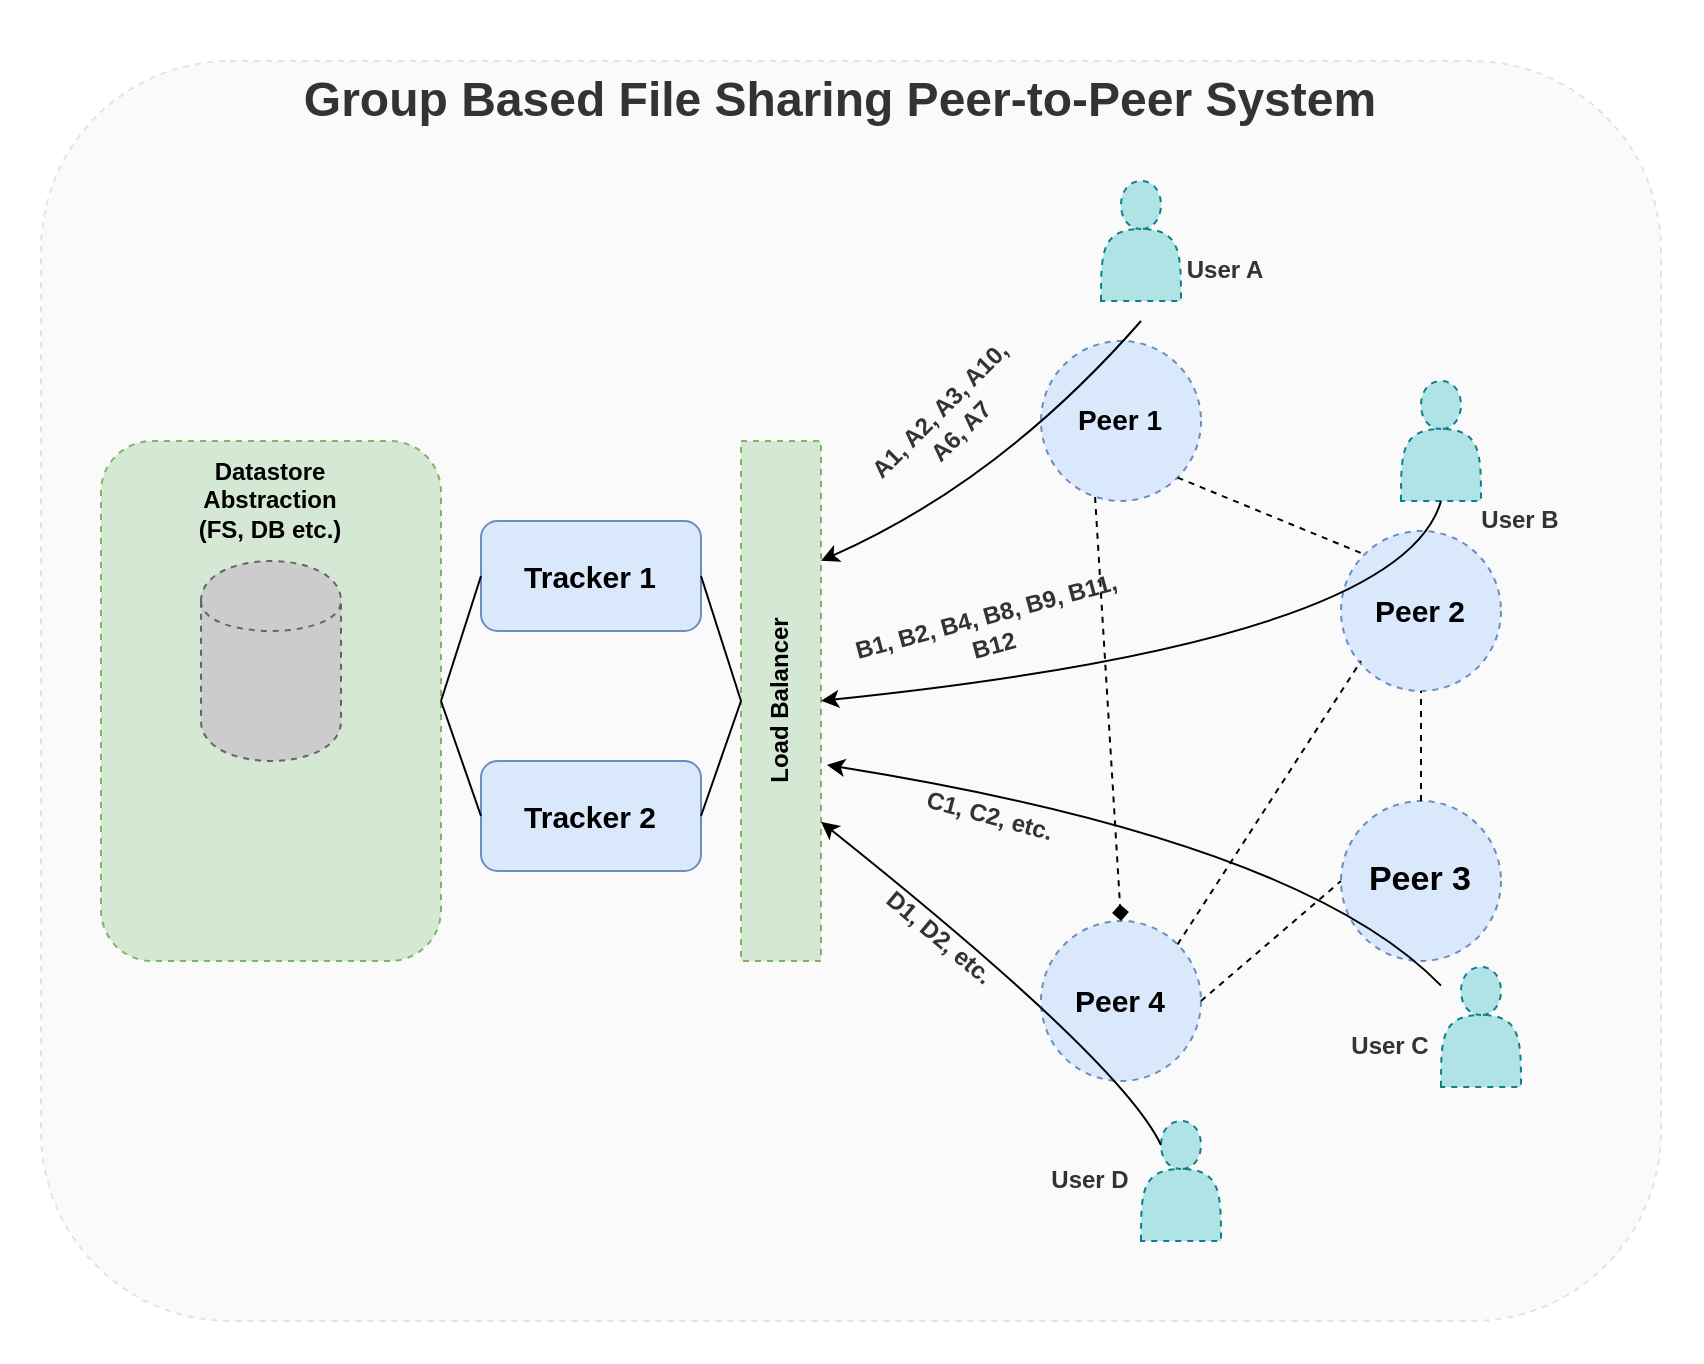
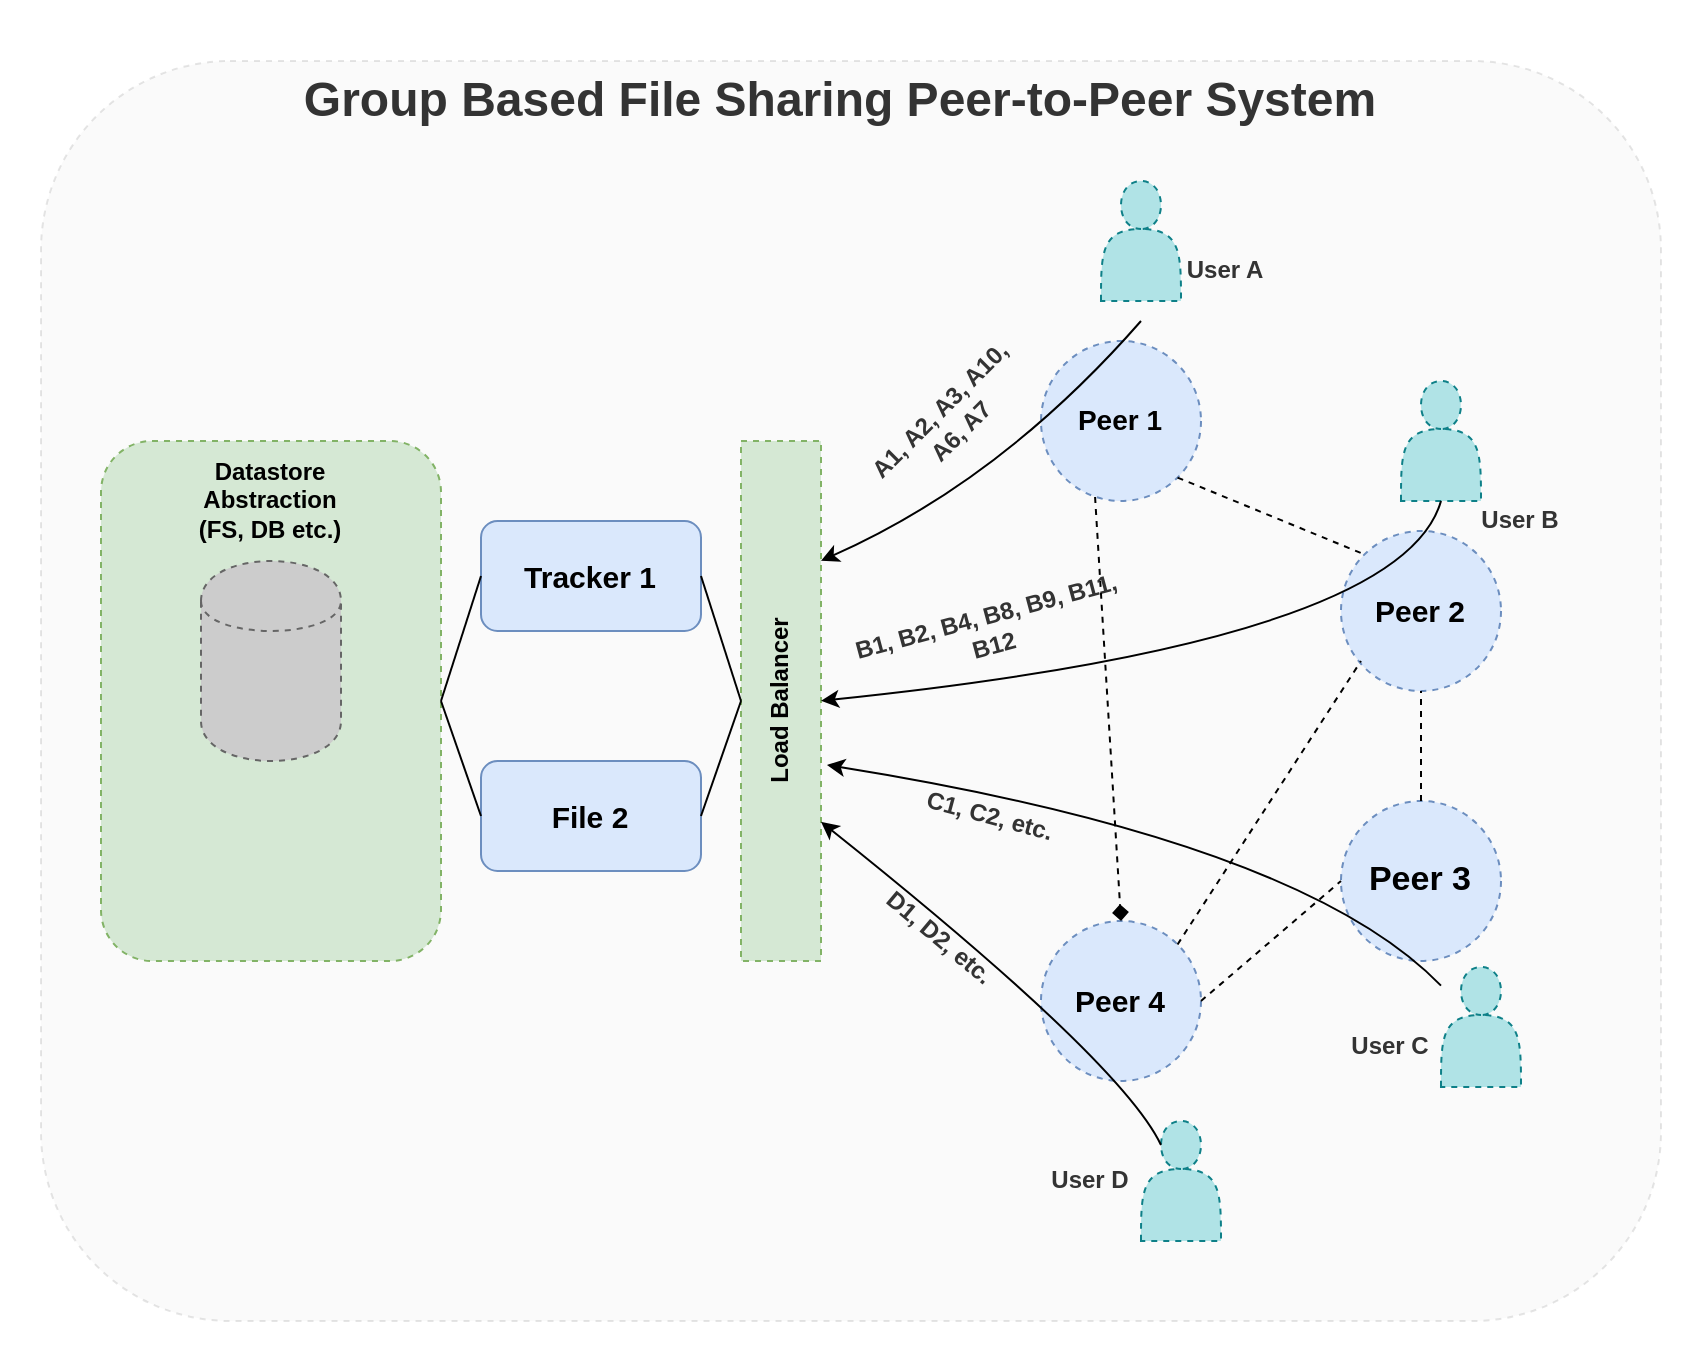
(591, 817) -> (591, 817)
